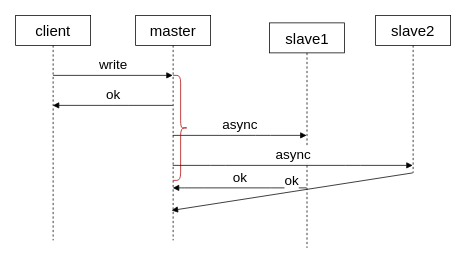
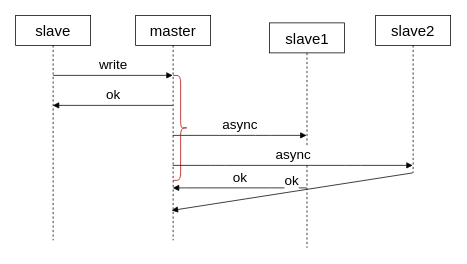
(53, 30) -> (53, 30)
